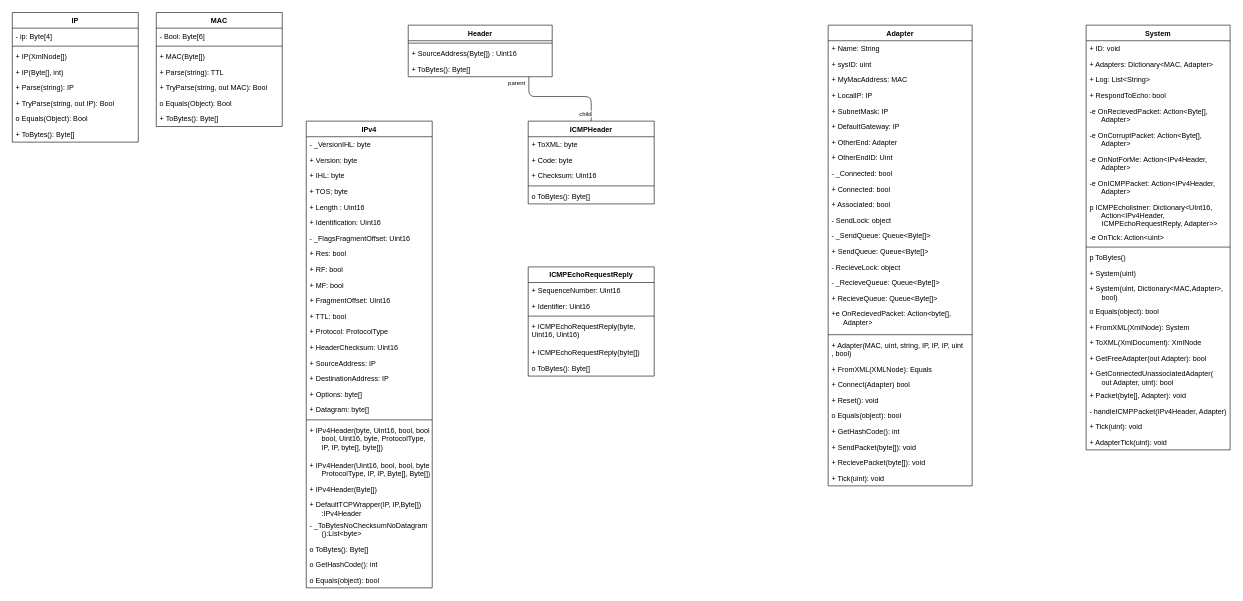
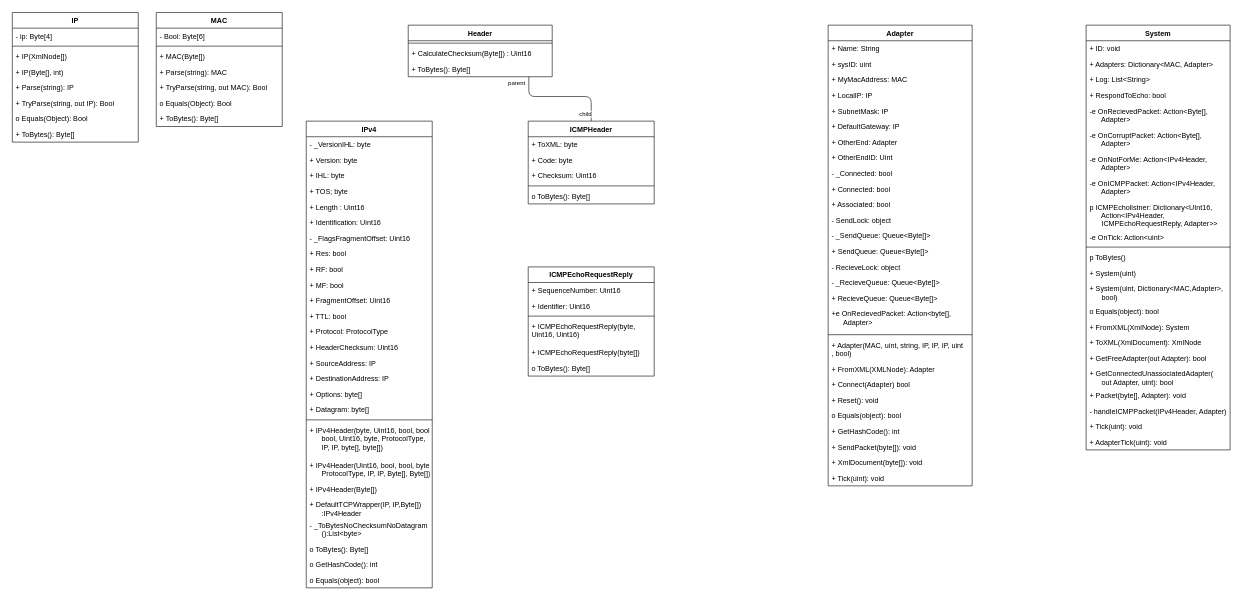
(471, 53) -> (478, 53)
(196, 72) -> (196, 72)
(880, 369) -> (883, 369)
(885, 463) -> (881, 463)
